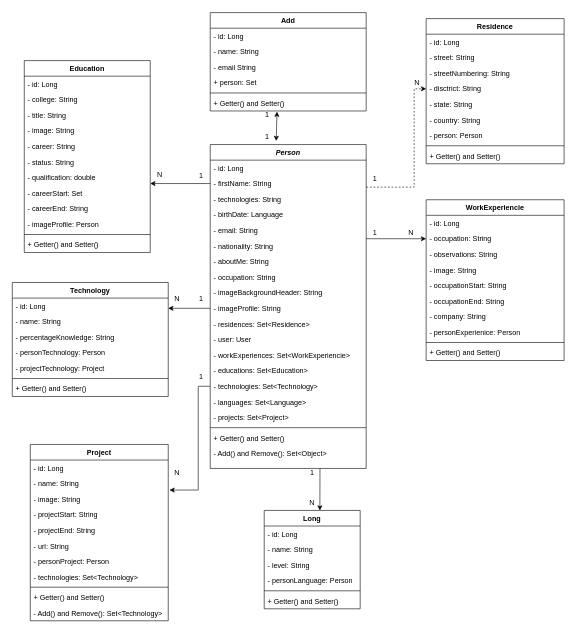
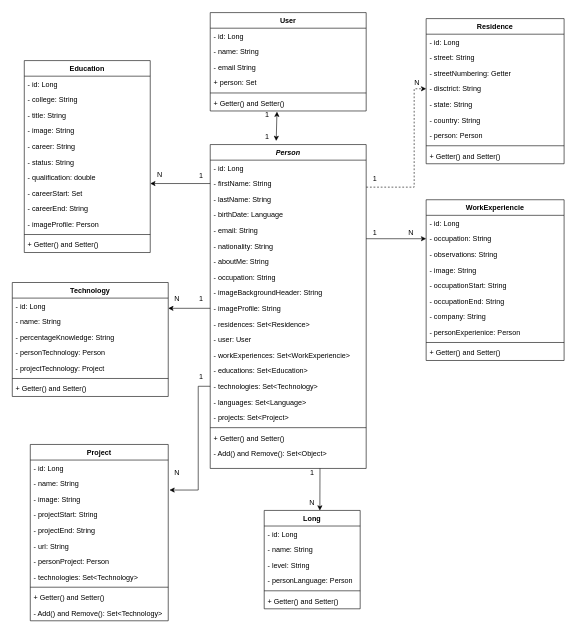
(288, 20) -> (288, 20)
(475, 73) -> (476, 73)
(252, 199) -> (245, 199)
